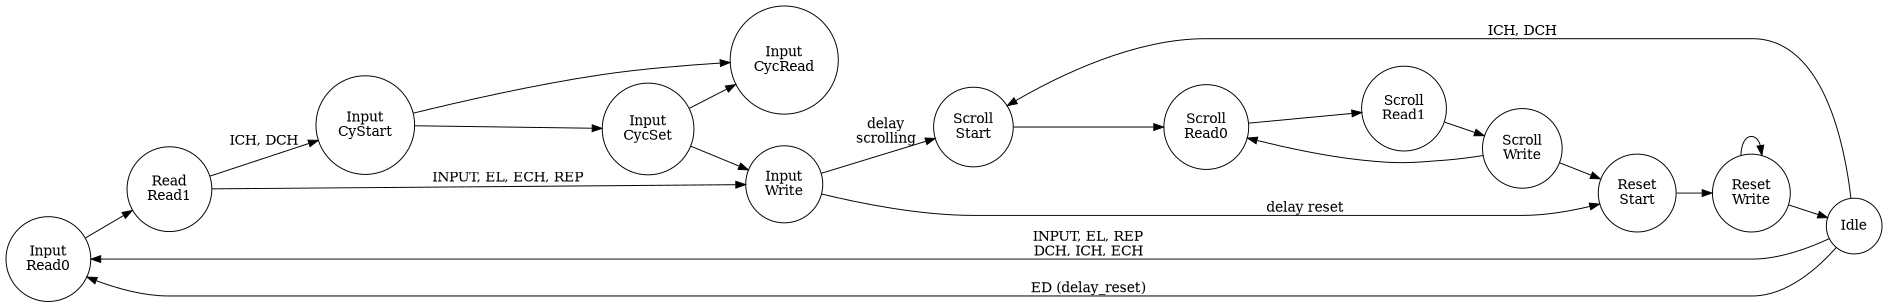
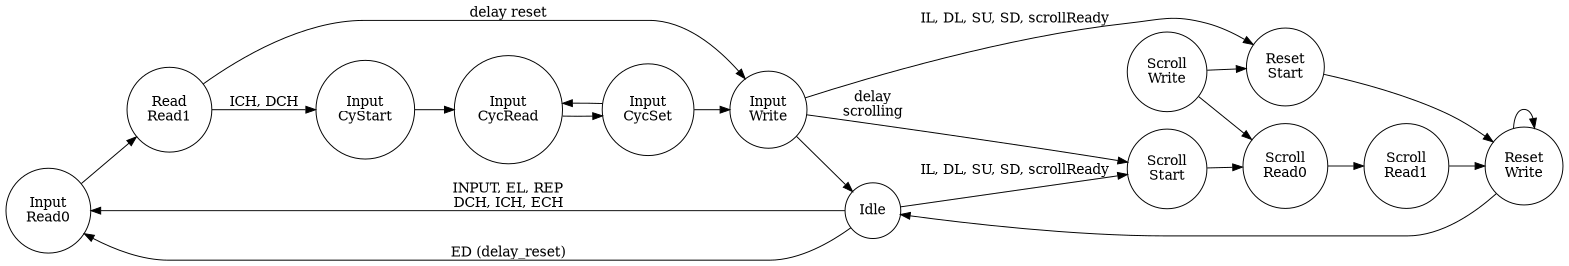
(1522, 31) -> (1015, 170)
(503, 127) -> (578, 116)
(1460, 127) -> (1462, 166)
none -> (821, 160)
(508, 178) -> (508, 13)
(1305, 208) -> (1015, 19)
